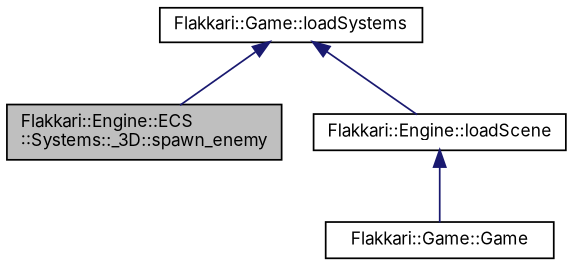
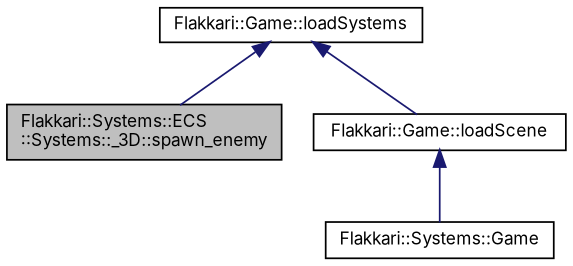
(144, 132) -> (144, 132)
(440, 132) -> (440, 132)
(440, 240) -> (440, 240)
